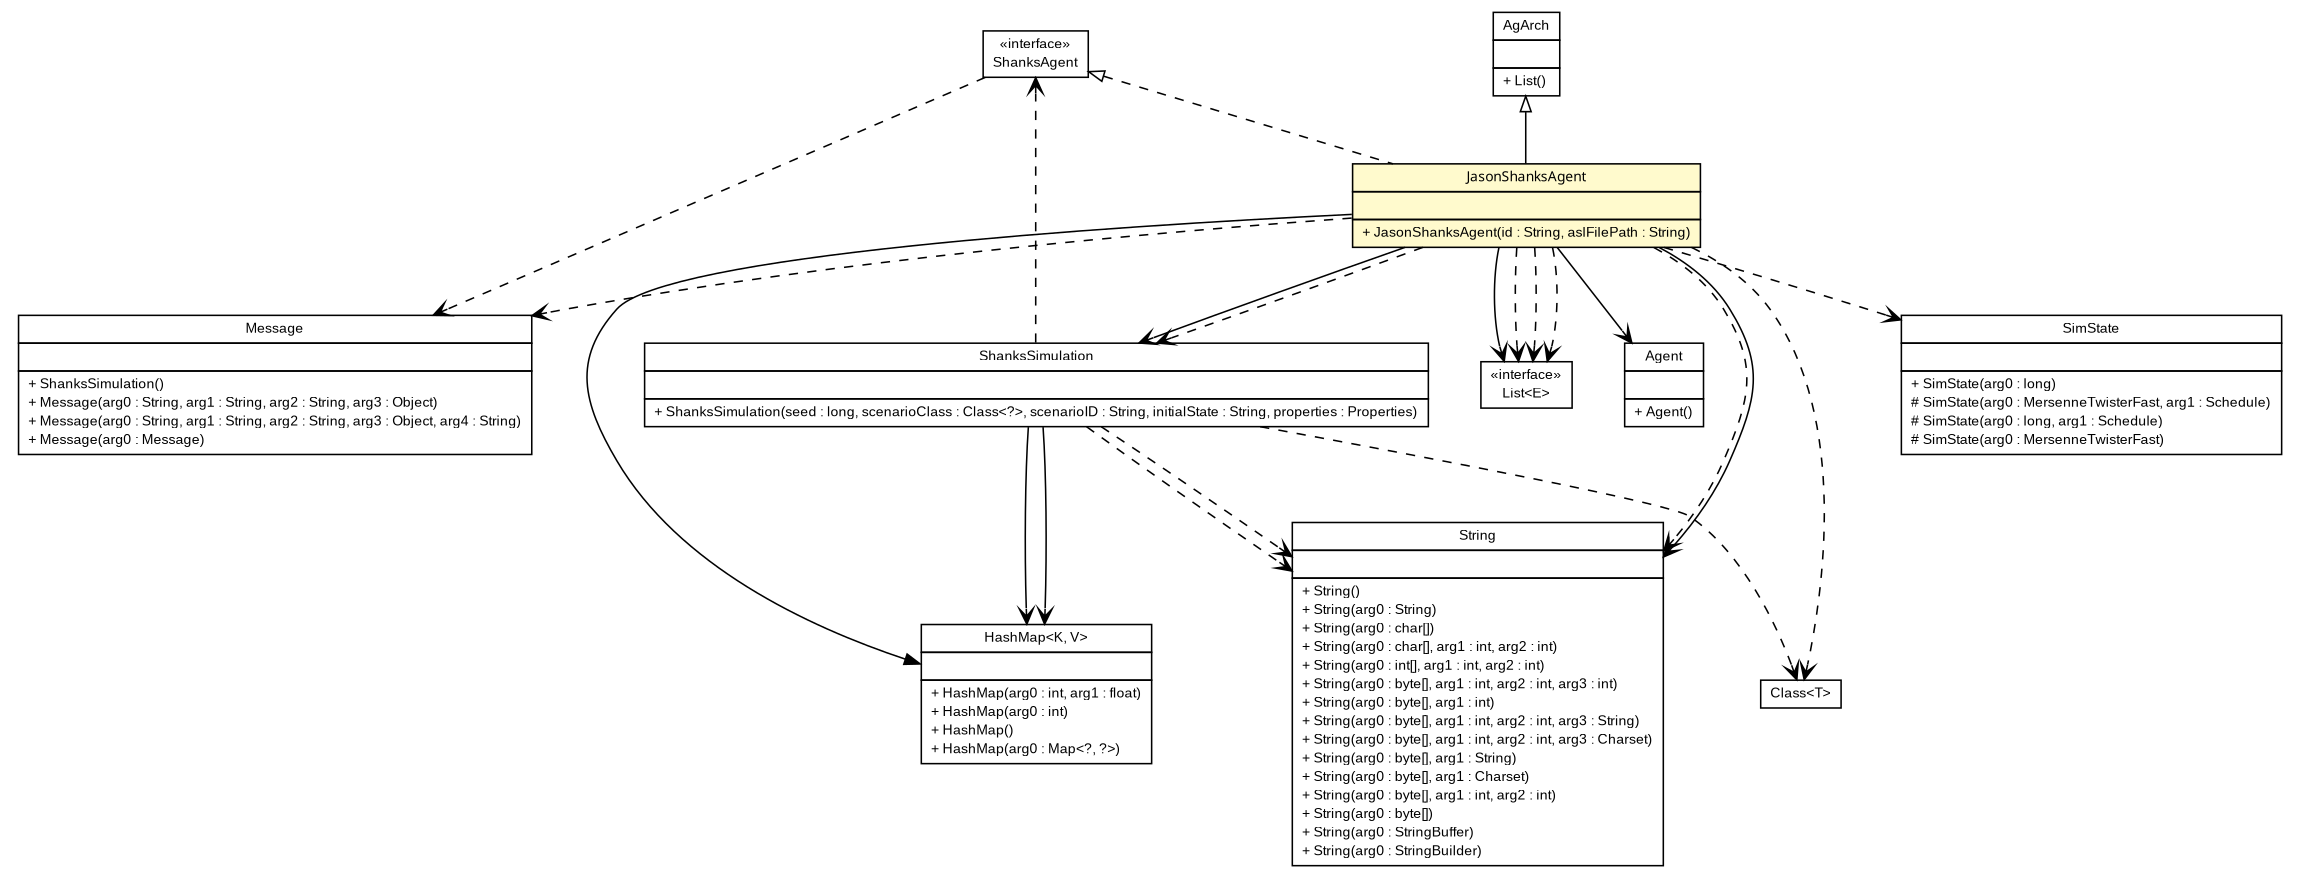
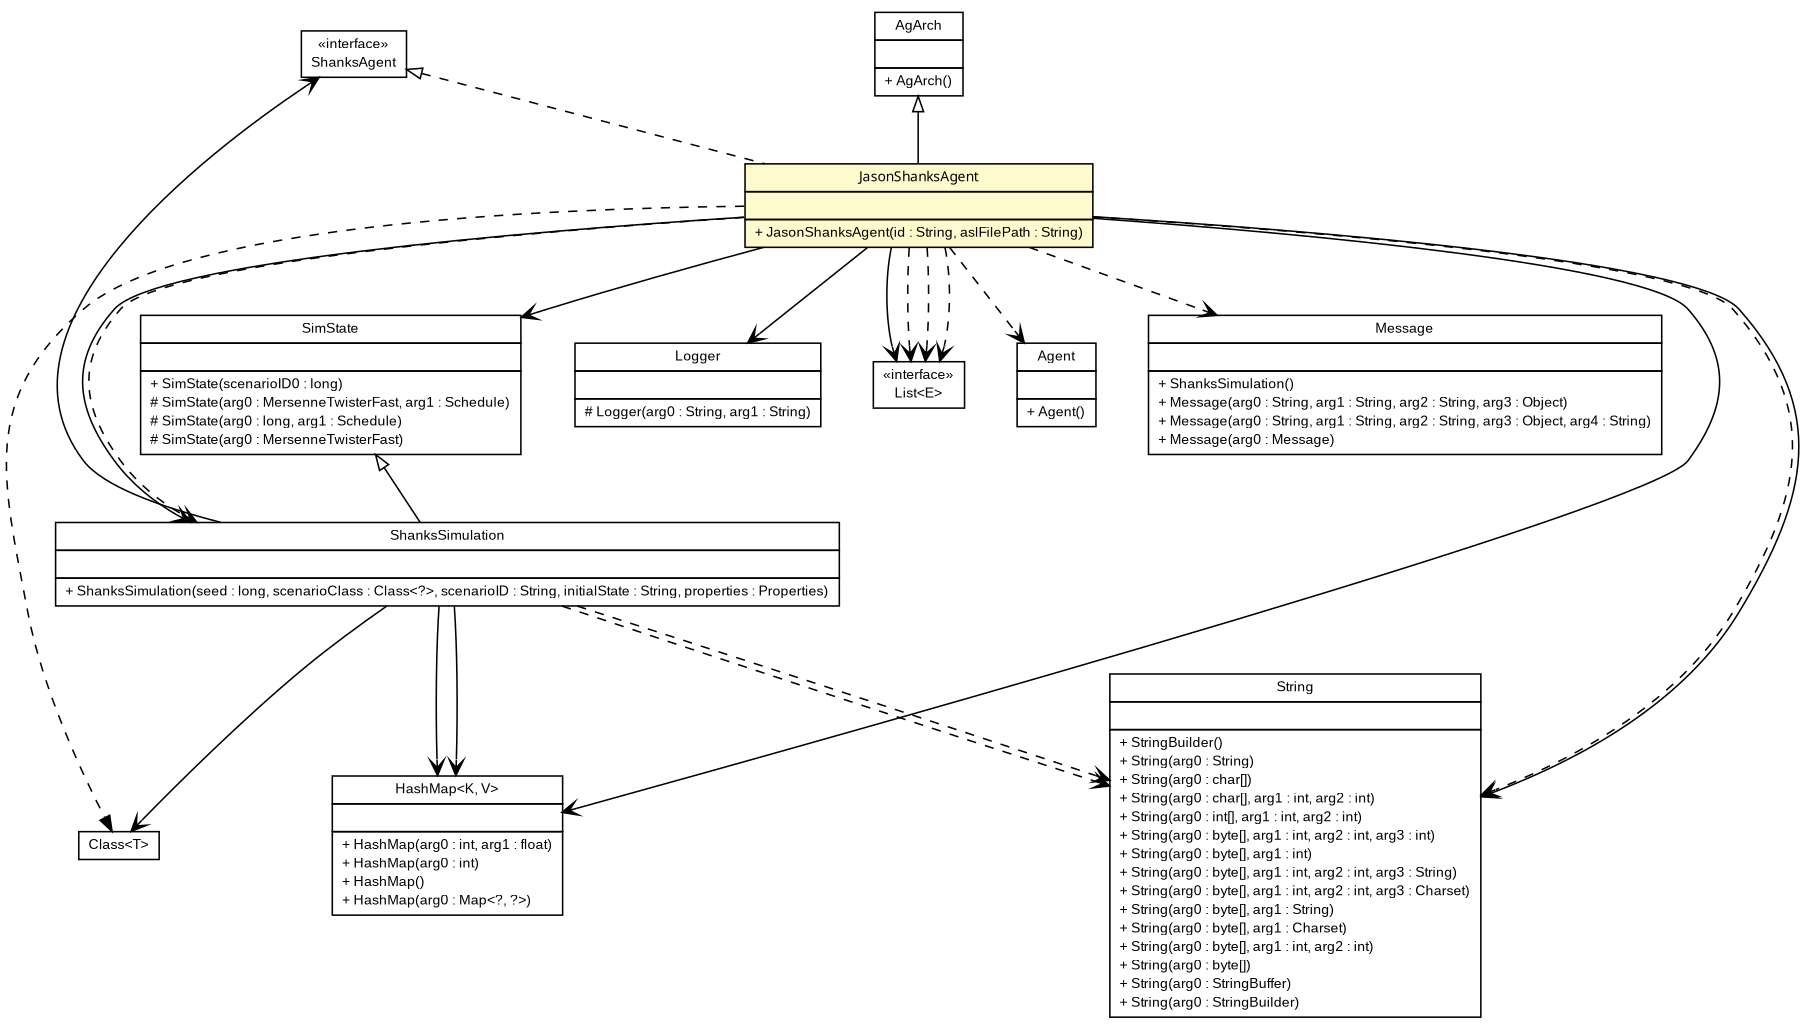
(1525, 81) -> (919, 81)
(716, 193) -> none
(1036, 218) -> (88, 292)
(721, 273) -> (1507, 534)
(1775, 281) -> (649, 279)
(1590, 289) -> (982, 289)
(1984, 384) -> (247, 384)
none -> (697, 385)
(1817, 432) -> (139, 278)
(1565, 485) -> (259, 707)
none -> (402, 495)
(1332, 591) -> (1172, 743)
